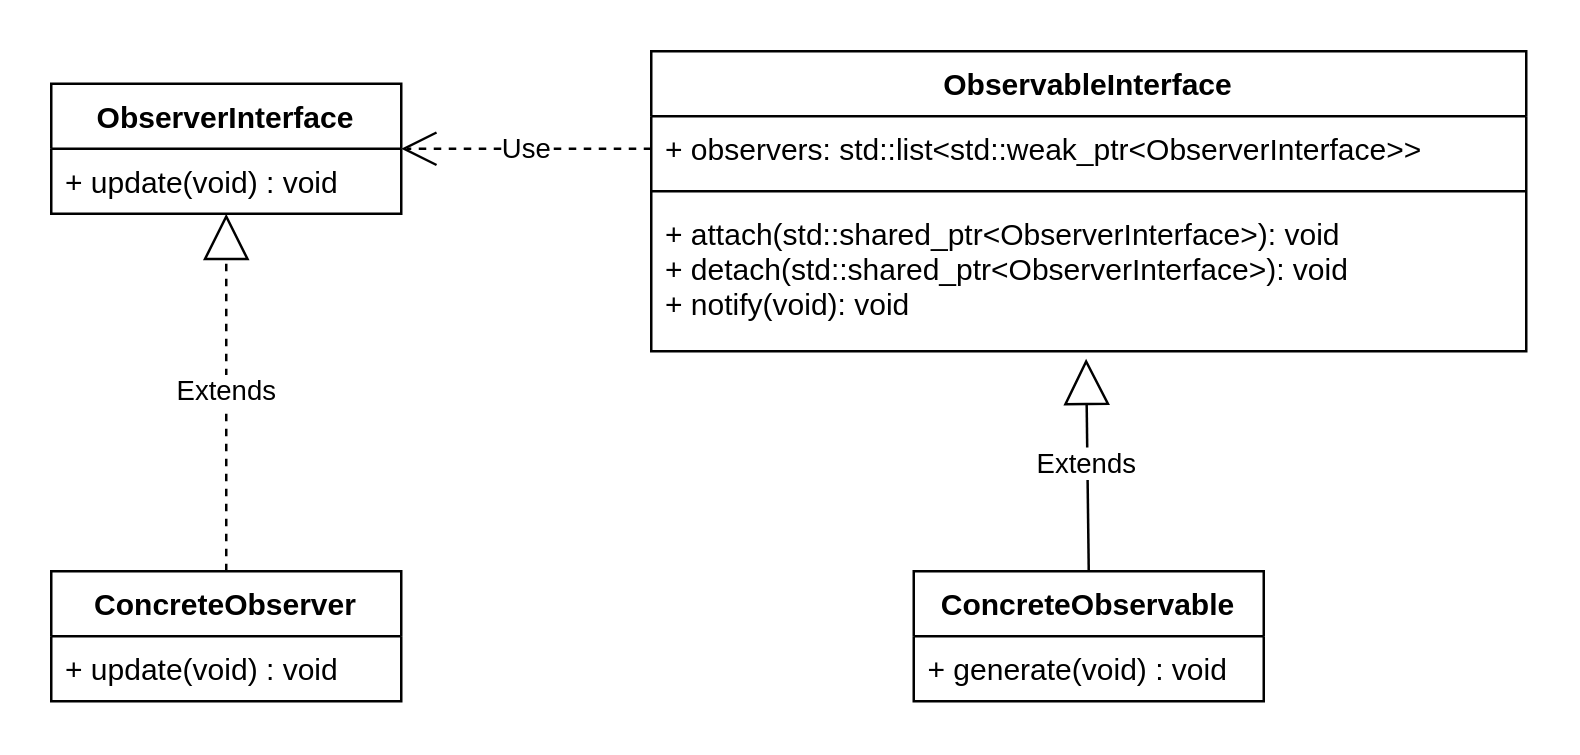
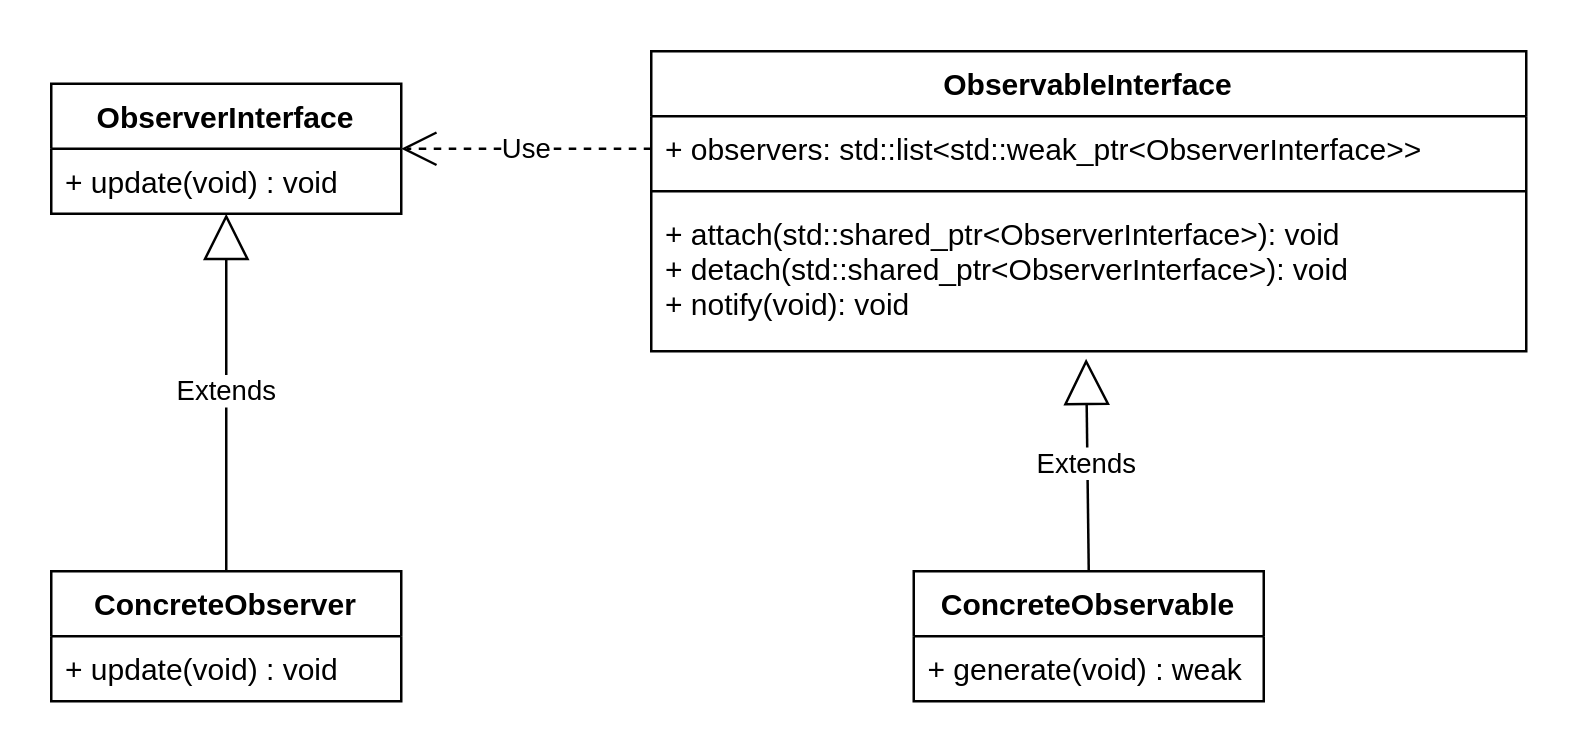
(226, 486) -> (226, 486)
(1097, 670) -> (1101, 670)
